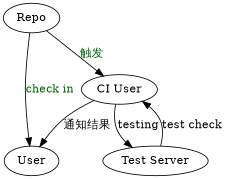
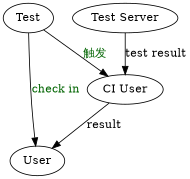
(32, 18) -> (28, 18)
(87, 125) -> (104, 125)
(115, 125) -> none
(192, 125) -> (156, 54)
